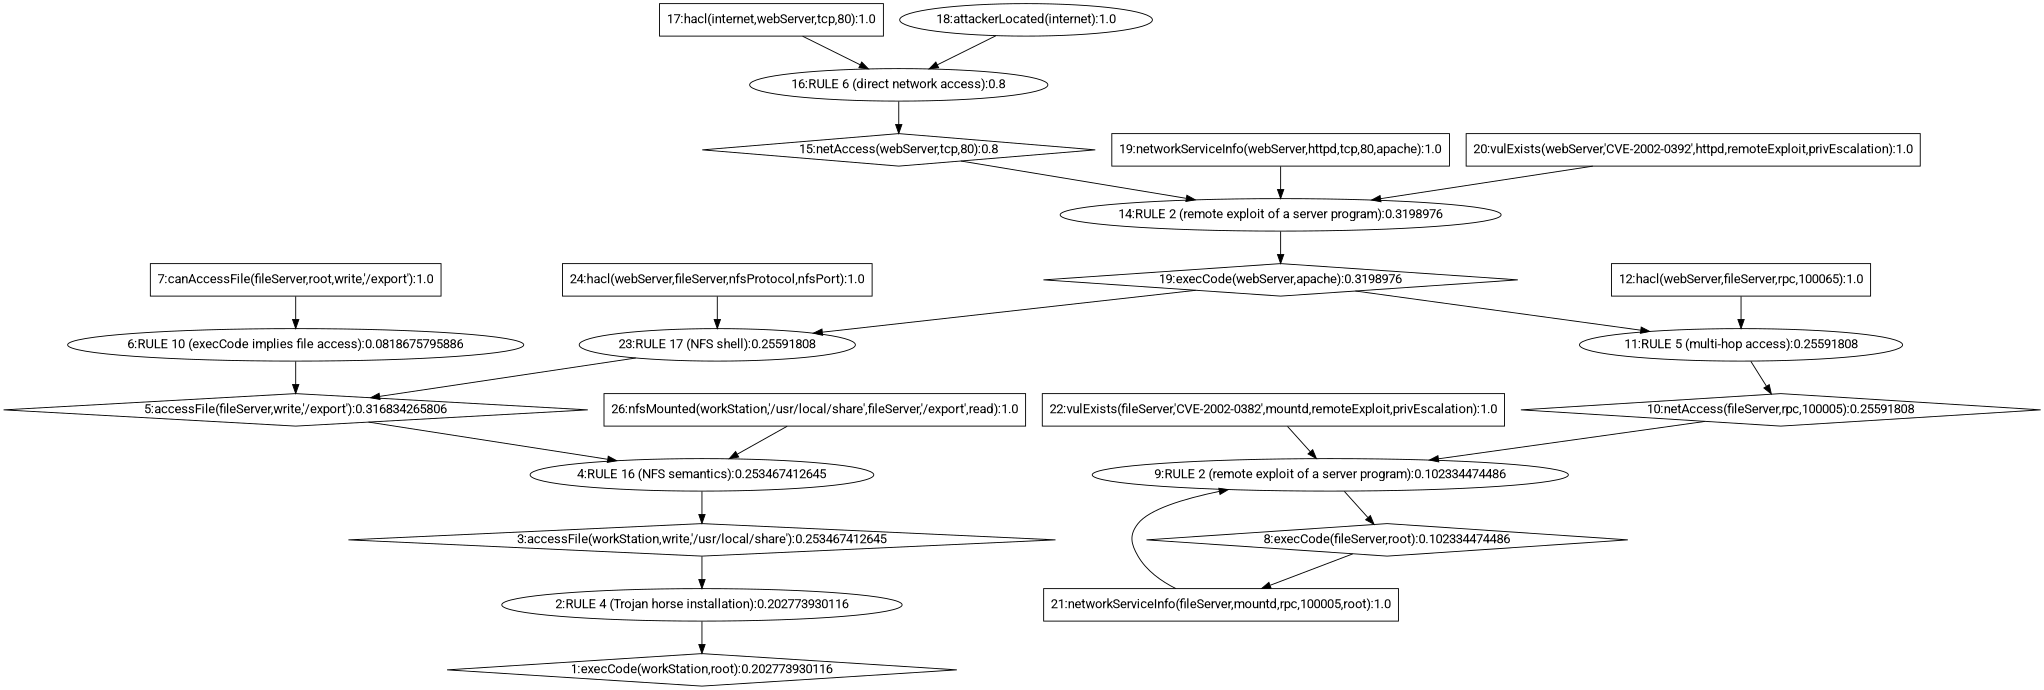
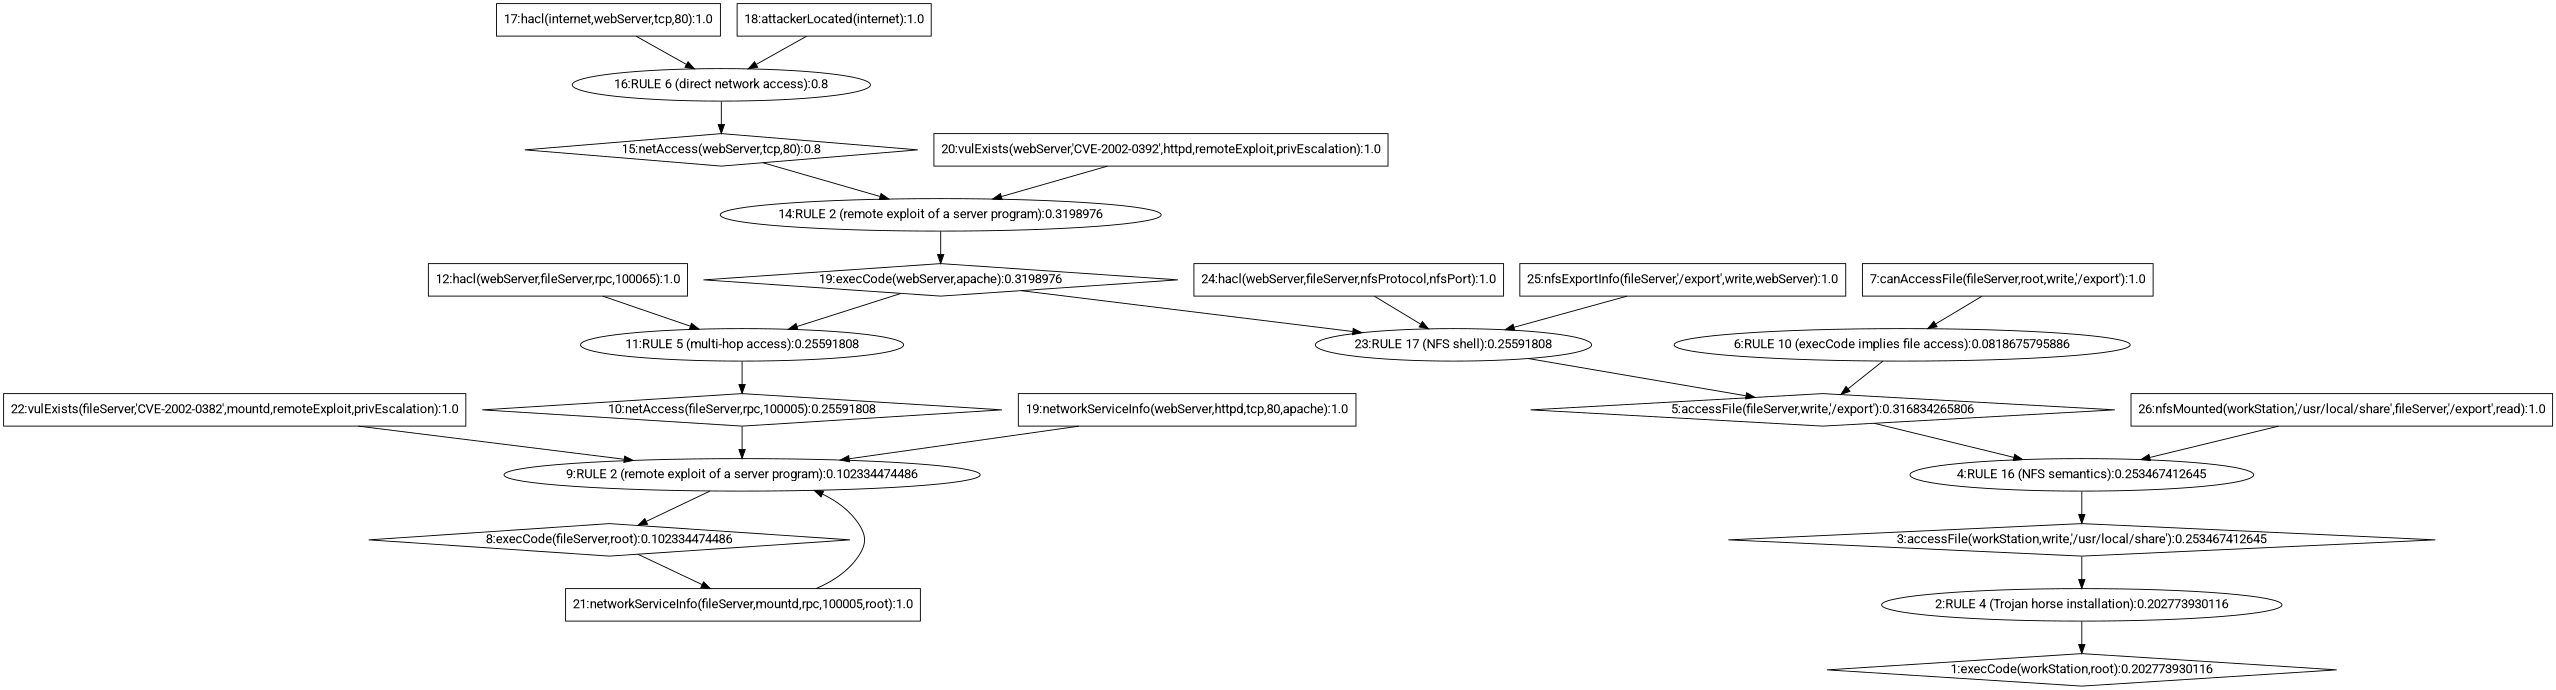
(1026, 20) -> (834, 20)
(1281, 178) -> (964, 442)
none -> (1683, 280)
